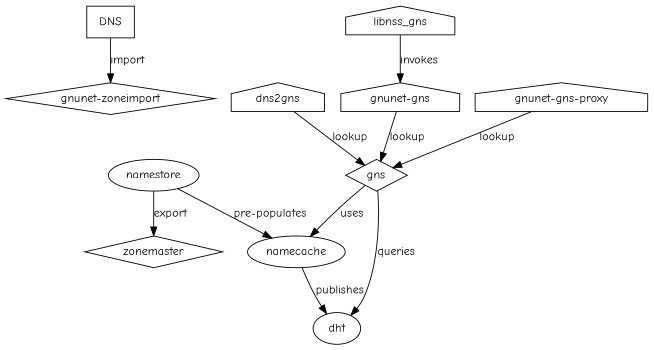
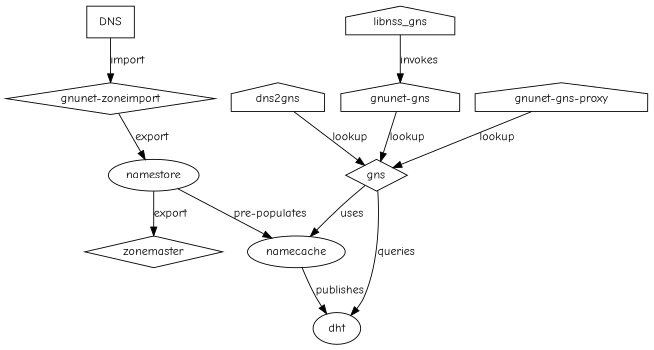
none -> (130, 133)
